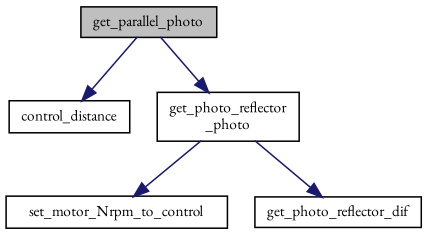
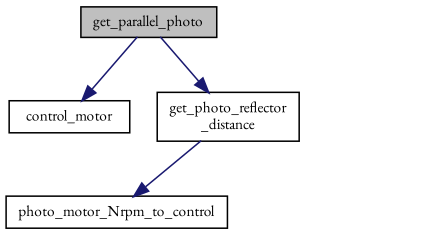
(69, 117) -> (69, 117)
(228, 117) -> (228, 117)
(117, 212) -> (117, 212)
(338, 212) -> none
